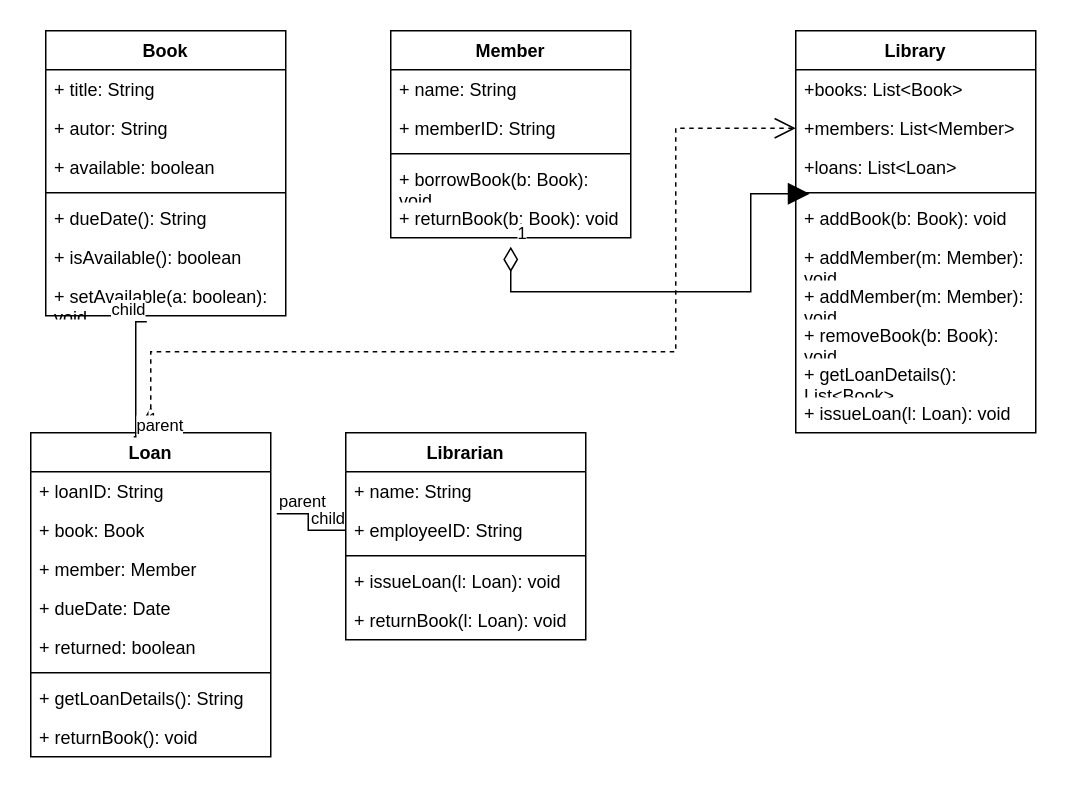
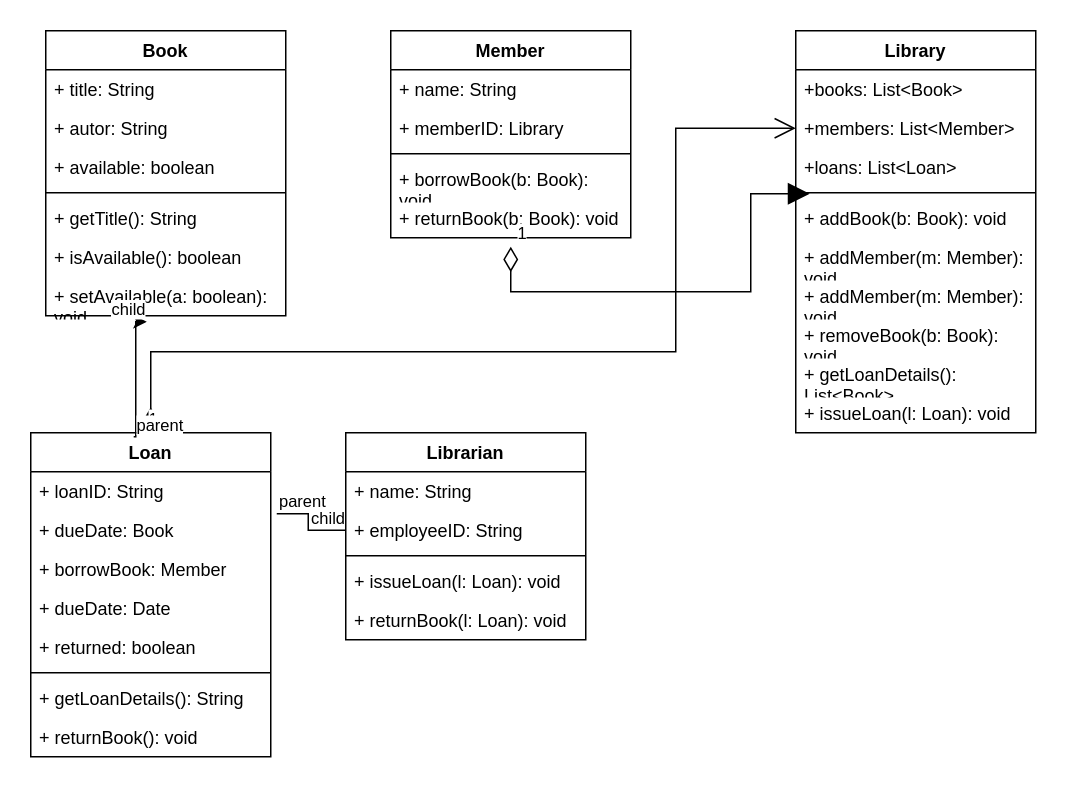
(483, 130) -> (488, 130)
(141, 220) -> (142, 220)
(138, 322) -> (136, 325)
(555, 352) -> (555, 352)
(93, 532) -> (108, 532)
(116, 571) -> (136, 571)
